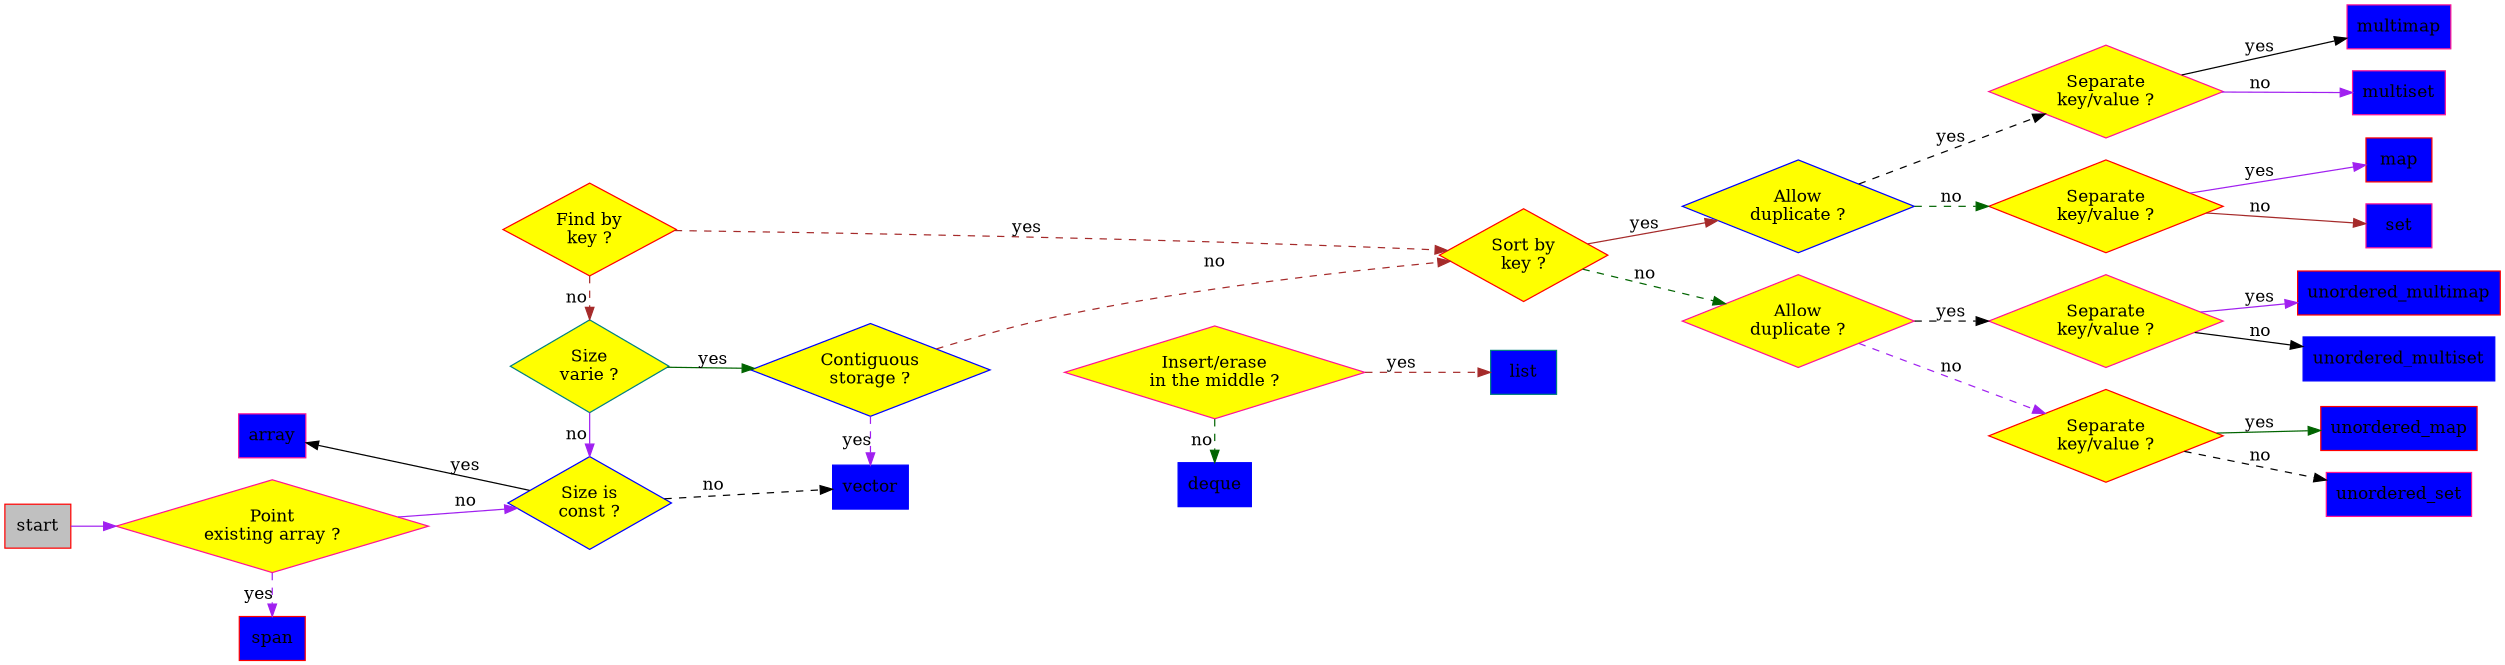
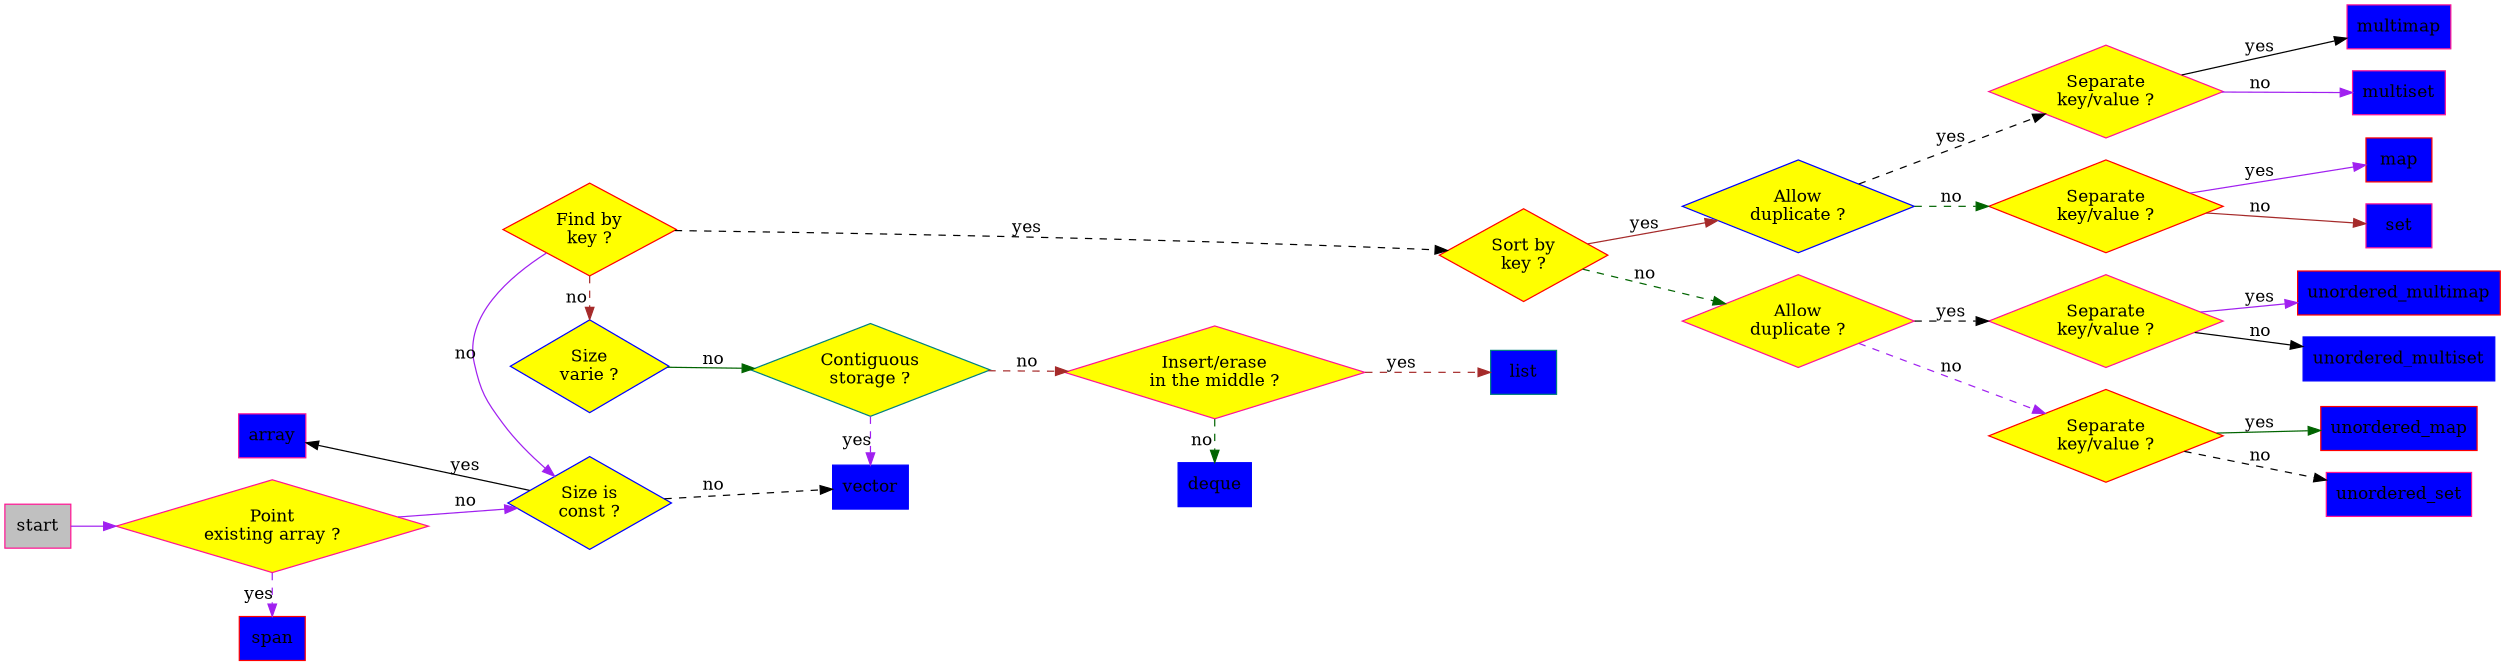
(1055, 238) -> (1055, 238)
(1185, 294) -> (1022, 371)
(714, 360) -> (714, 360)
(590, 366) -> (590, 366)
(870, 370) -> (870, 370)
(590, 428) -> (474, 358)
(38, 526) -> (38, 526)
